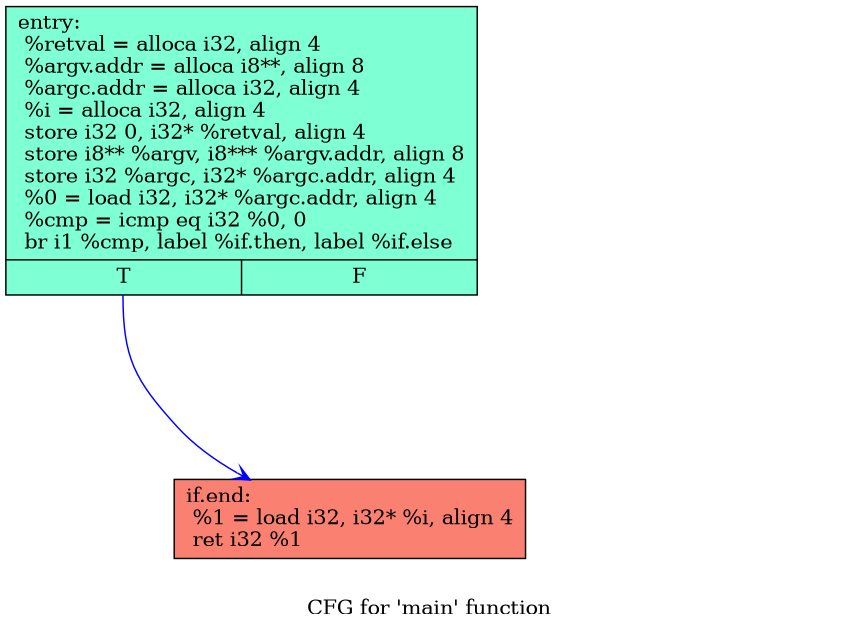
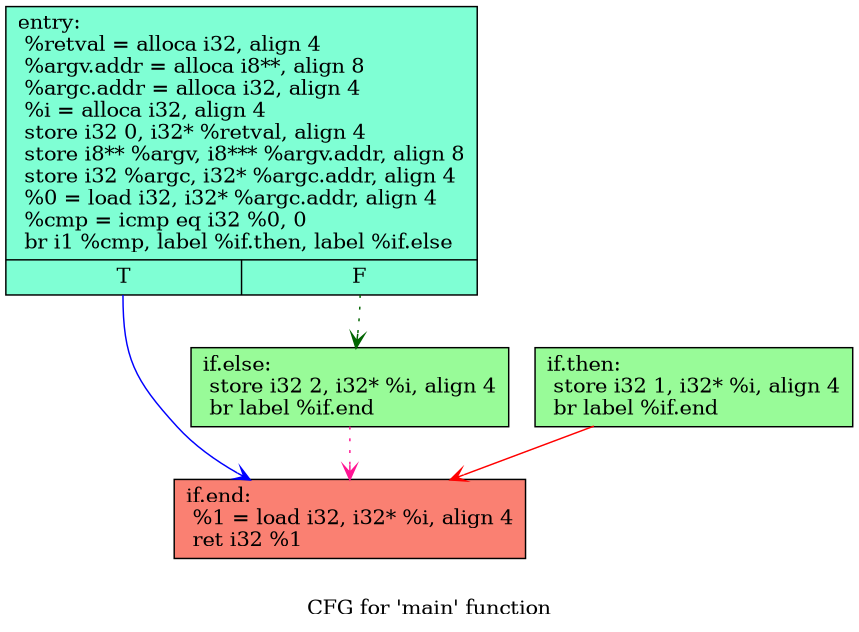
none -> (350, 387)
none -> (694, 387)
